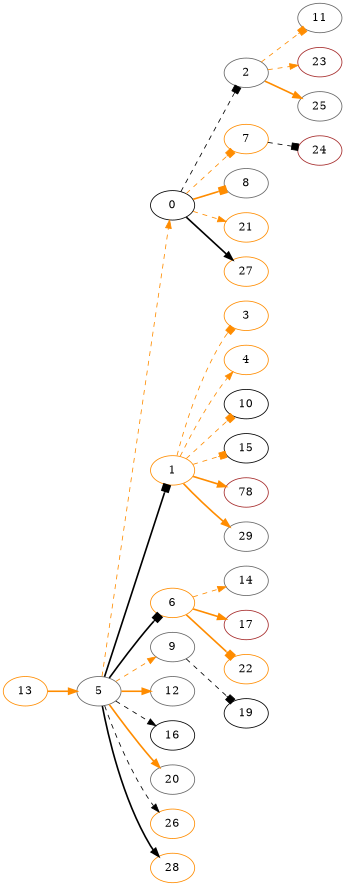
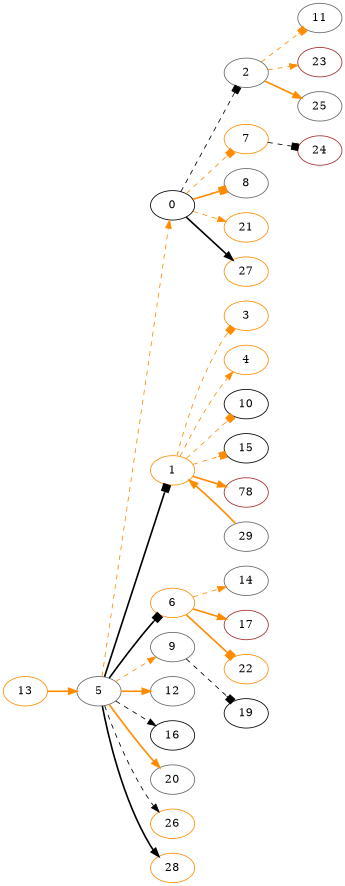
(203, 503) -> (216, 504)
